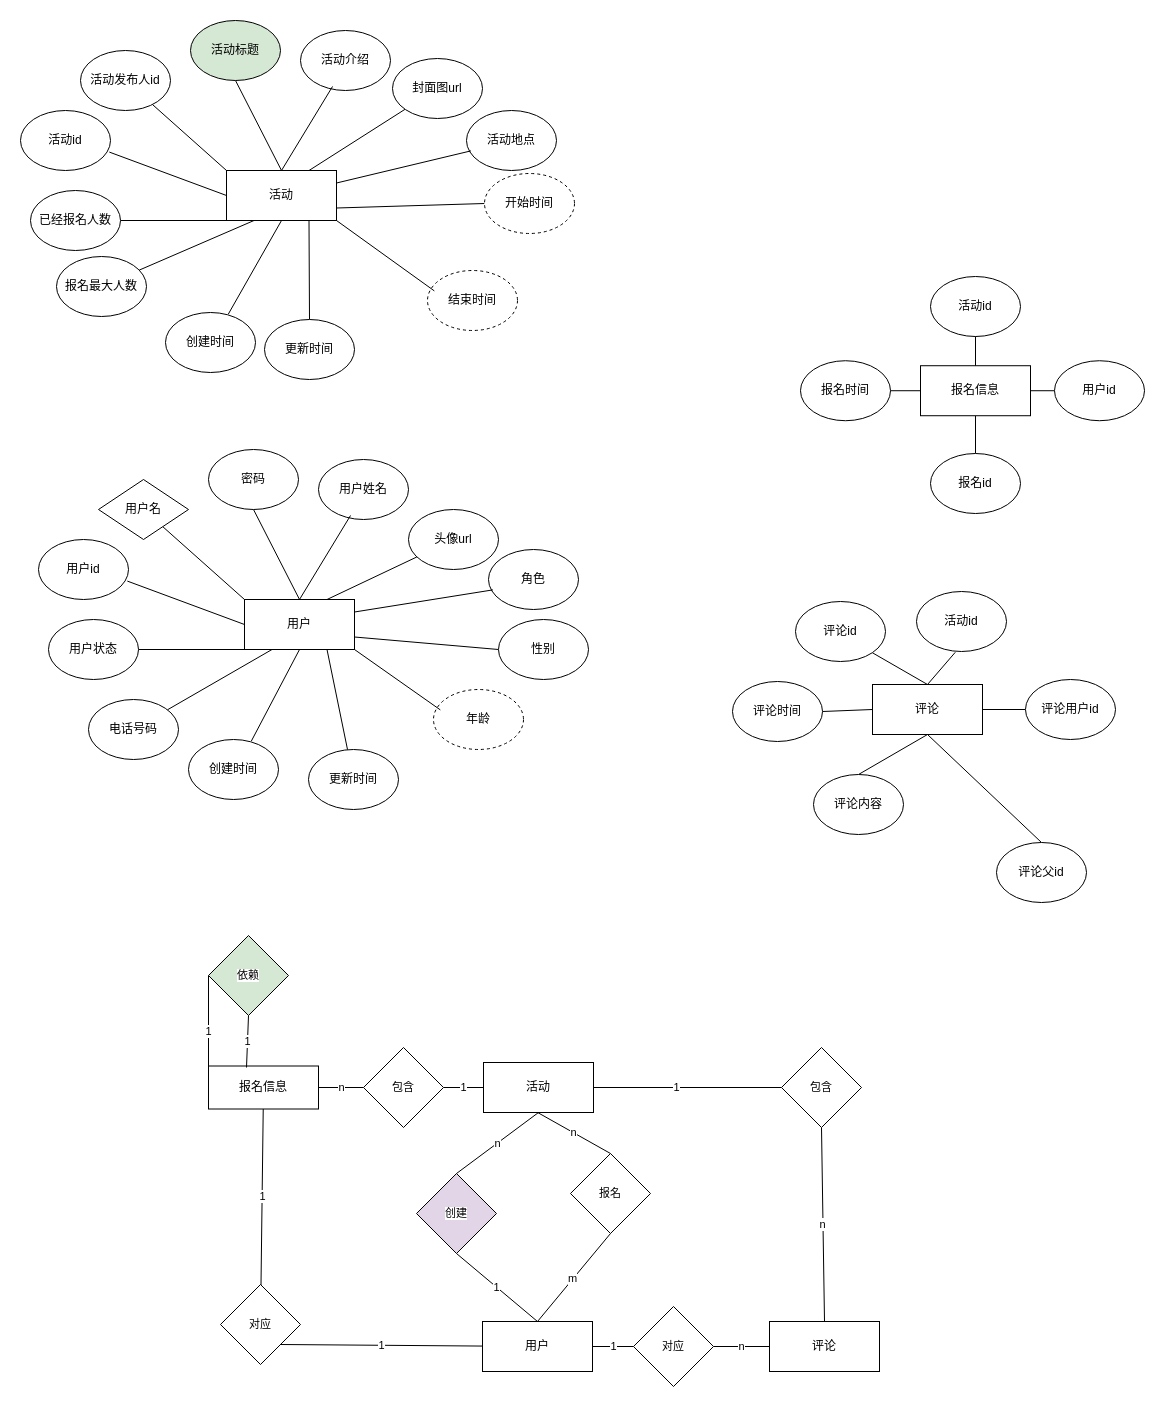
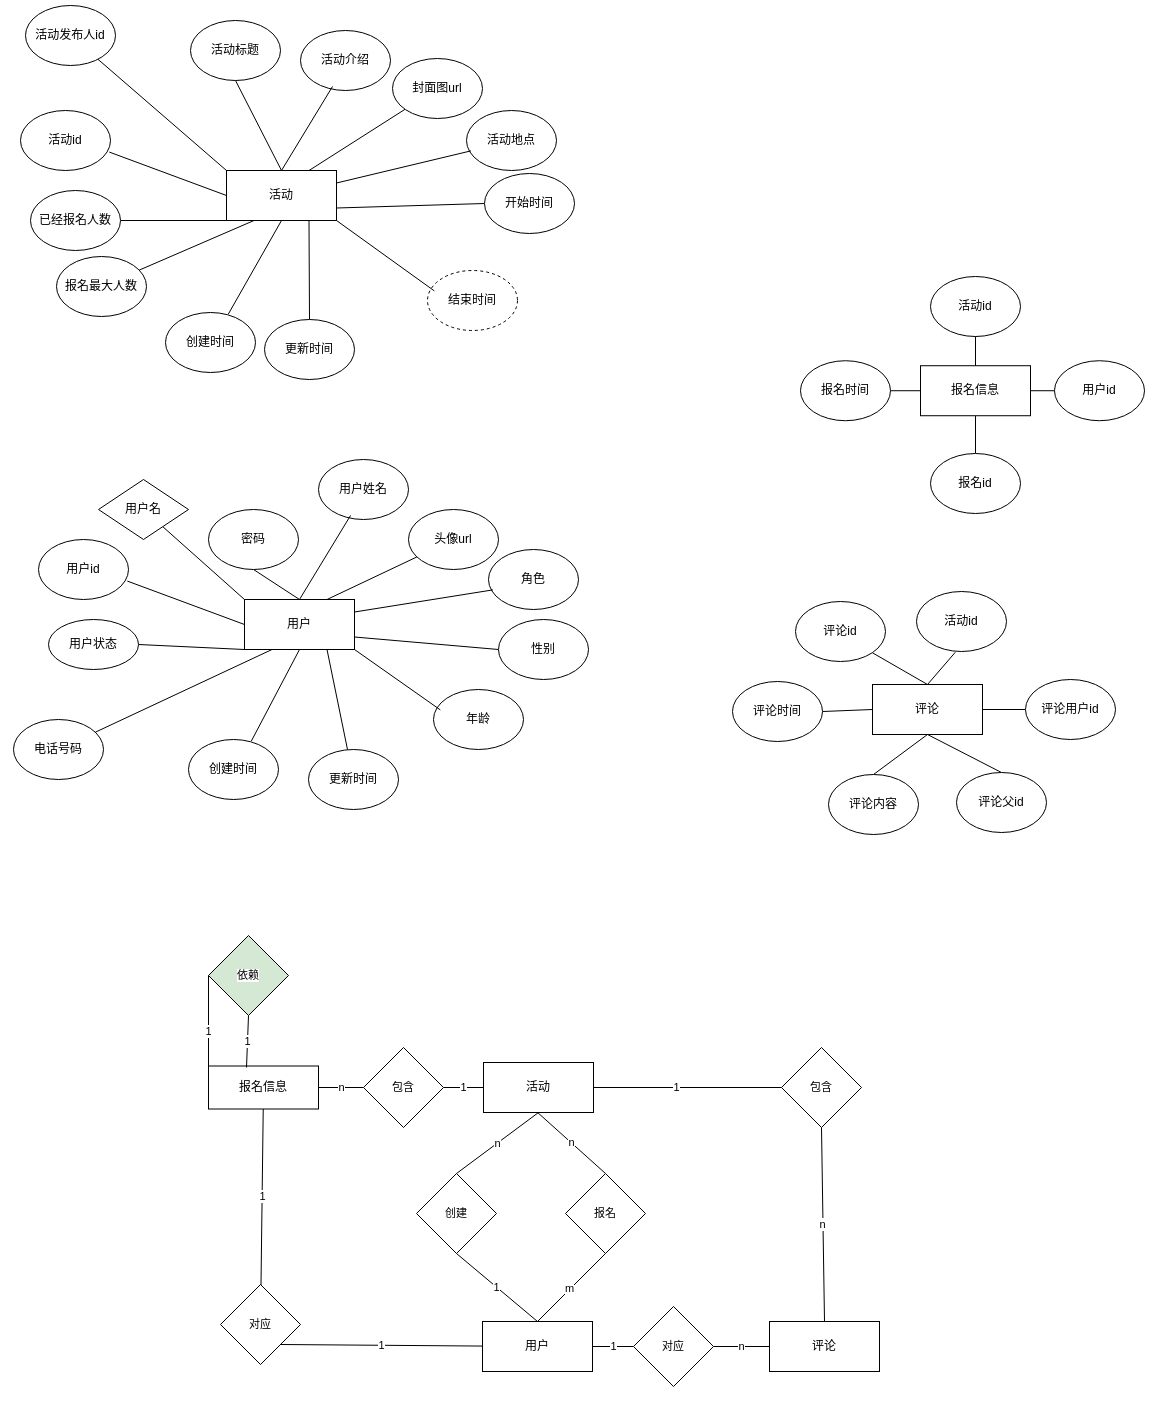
(236, 51) -> (236, 51)
(126, 81) -> (71, 36)
(530, 204) -> (530, 204)
(254, 480) -> (254, 540)
(94, 650) -> (94, 645)
(479, 720) -> (479, 720)
(134, 730) -> (59, 750)
(859, 805) -> (874, 805)
(1042, 873) -> (1002, 803)
(611, 1194) -> (606, 1214)
(457, 1214) -> (457, 1214)
